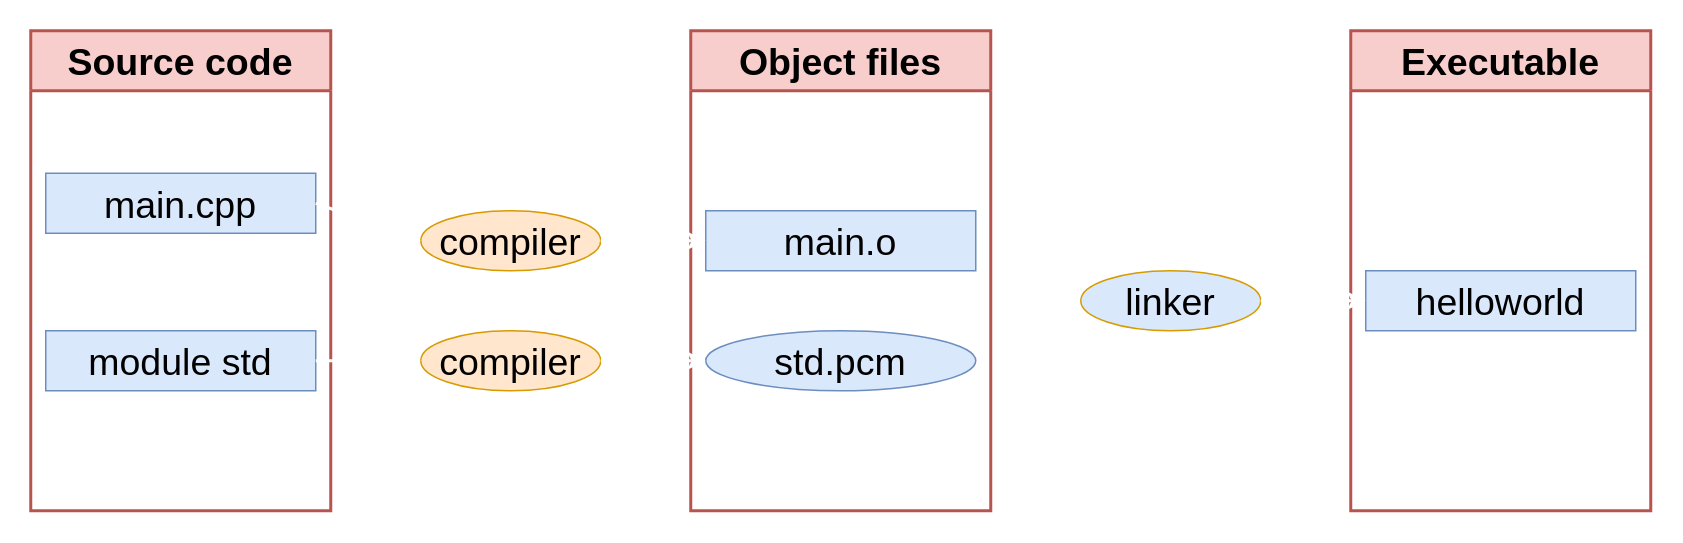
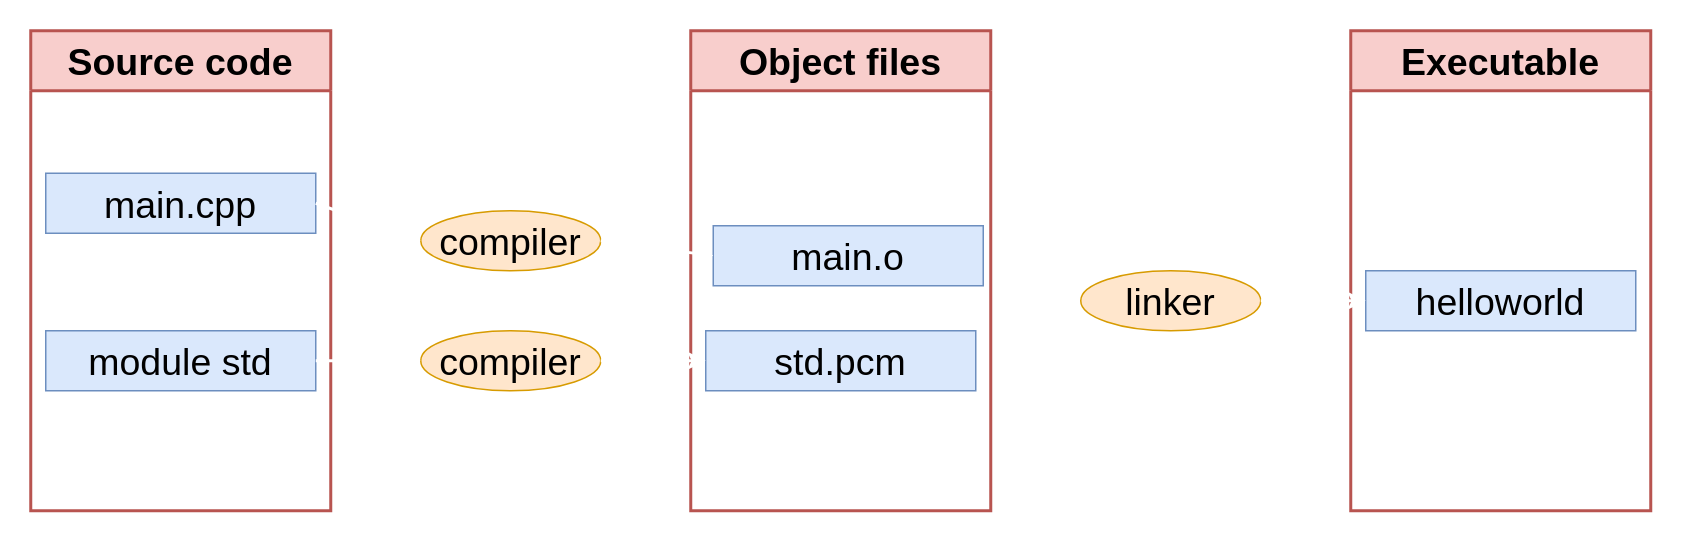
(841, 241) -> (848, 256)
(1171, 301) -> (1171, 301)
(841, 361) -> (841, 361)
